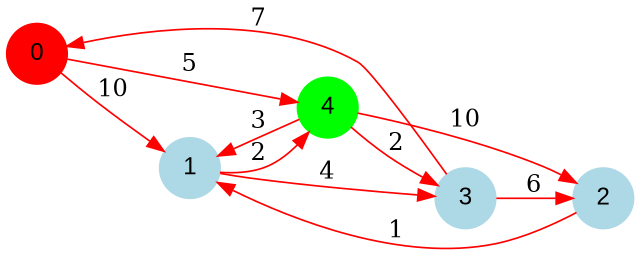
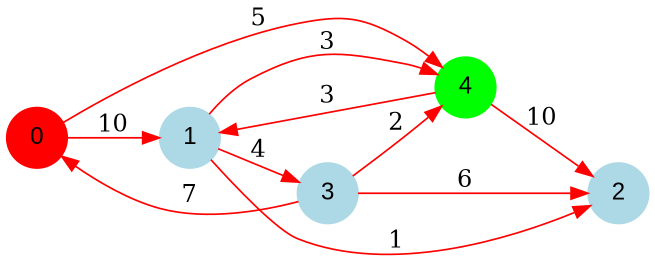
(259, 154) -> (328, 43)
(385, 154) -> (391, 147)
(403, 245) -> (379, 254)
